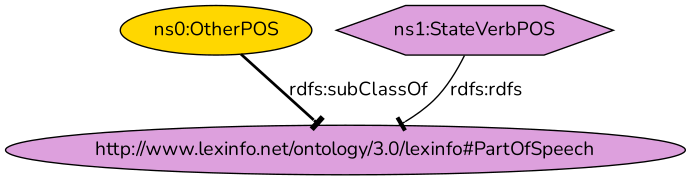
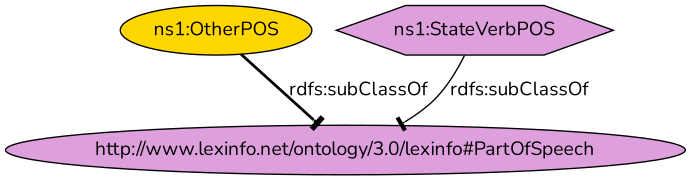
(216, 30) -> (216, 30)
(487, 90) -> (520, 90)
